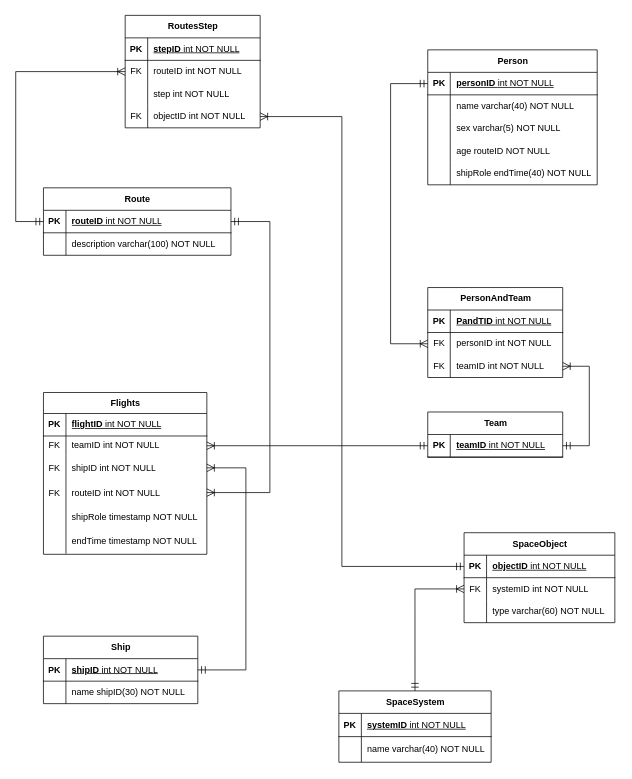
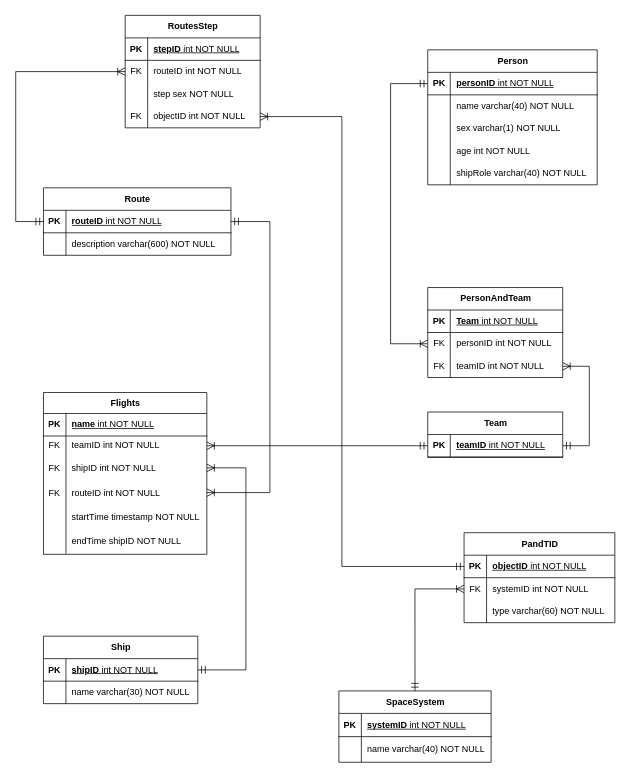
(192, 94) -> (193, 94)
(511, 129) -> (511, 129)
(503, 151) -> (492, 151)
(522, 174) -> (524, 174)
(149, 244) -> (149, 244)
(503, 321) -> (496, 321)
(119, 425) -> (111, 425)
(133, 517) -> (136, 517)
(132, 542) -> (125, 542)
(540, 544) -> (540, 544)
(127, 693) -> (131, 693)
